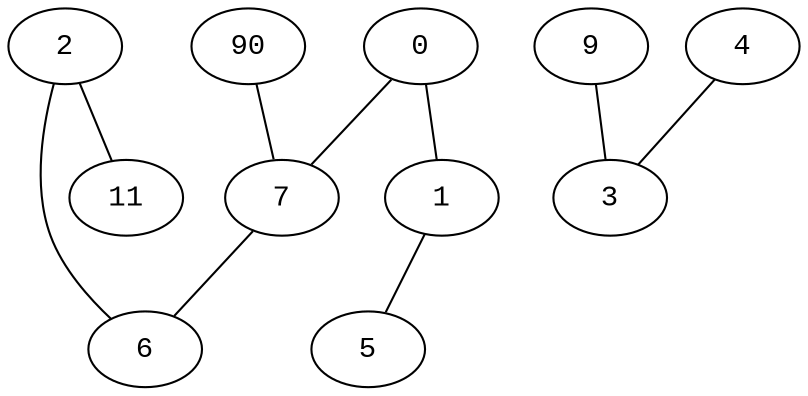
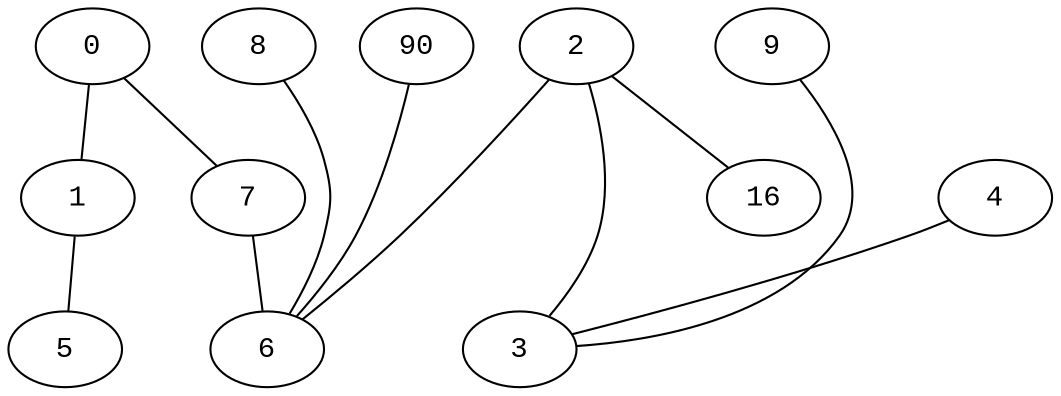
none -> (259, 46)
(265, 122) -> (369, 208)
(126, 198) -> (764, 198)
none -> (603, 206)
